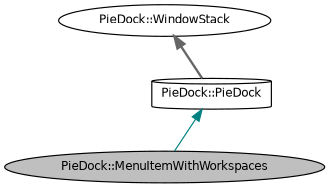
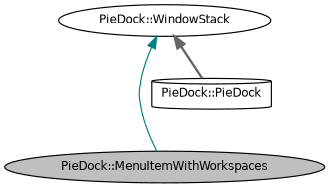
(185, 135) -> (140, 100)
